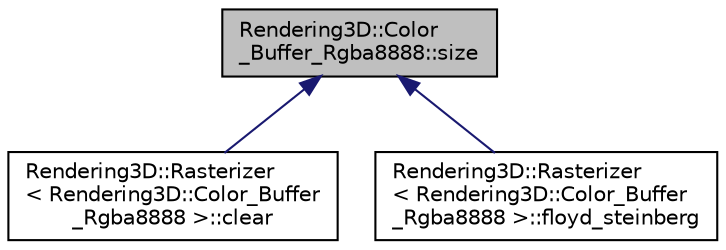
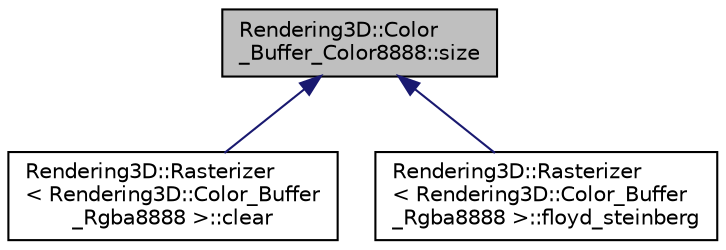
(360, 43) -> (360, 43)
